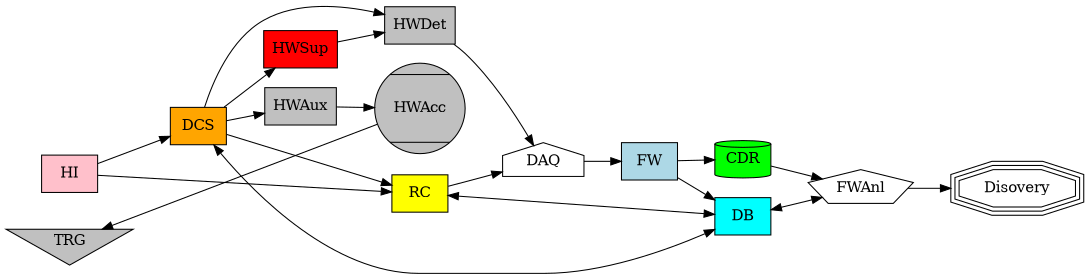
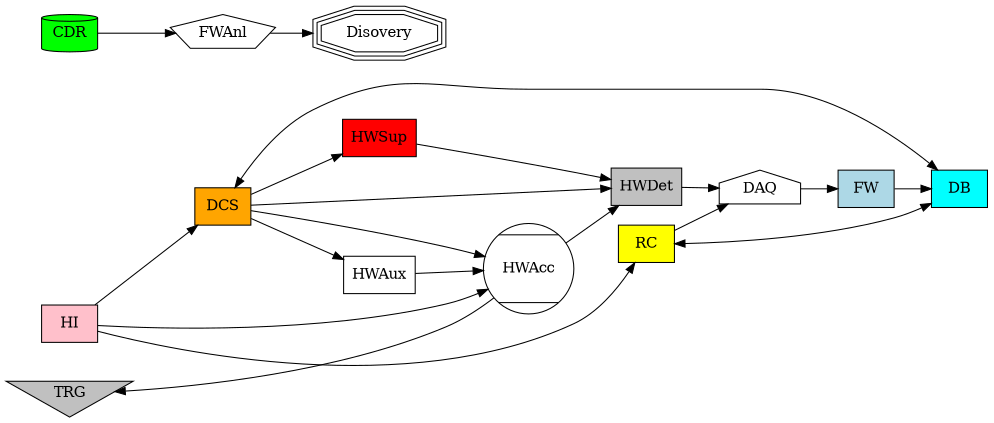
(301, 106) -> (379, 275)
(420, 108) -> (529, 269)
(308, 159) -> (363, 230)
(691, 160) -> none
(797, 204) -> none
none -> (588, 227)
none -> (290, 325)
